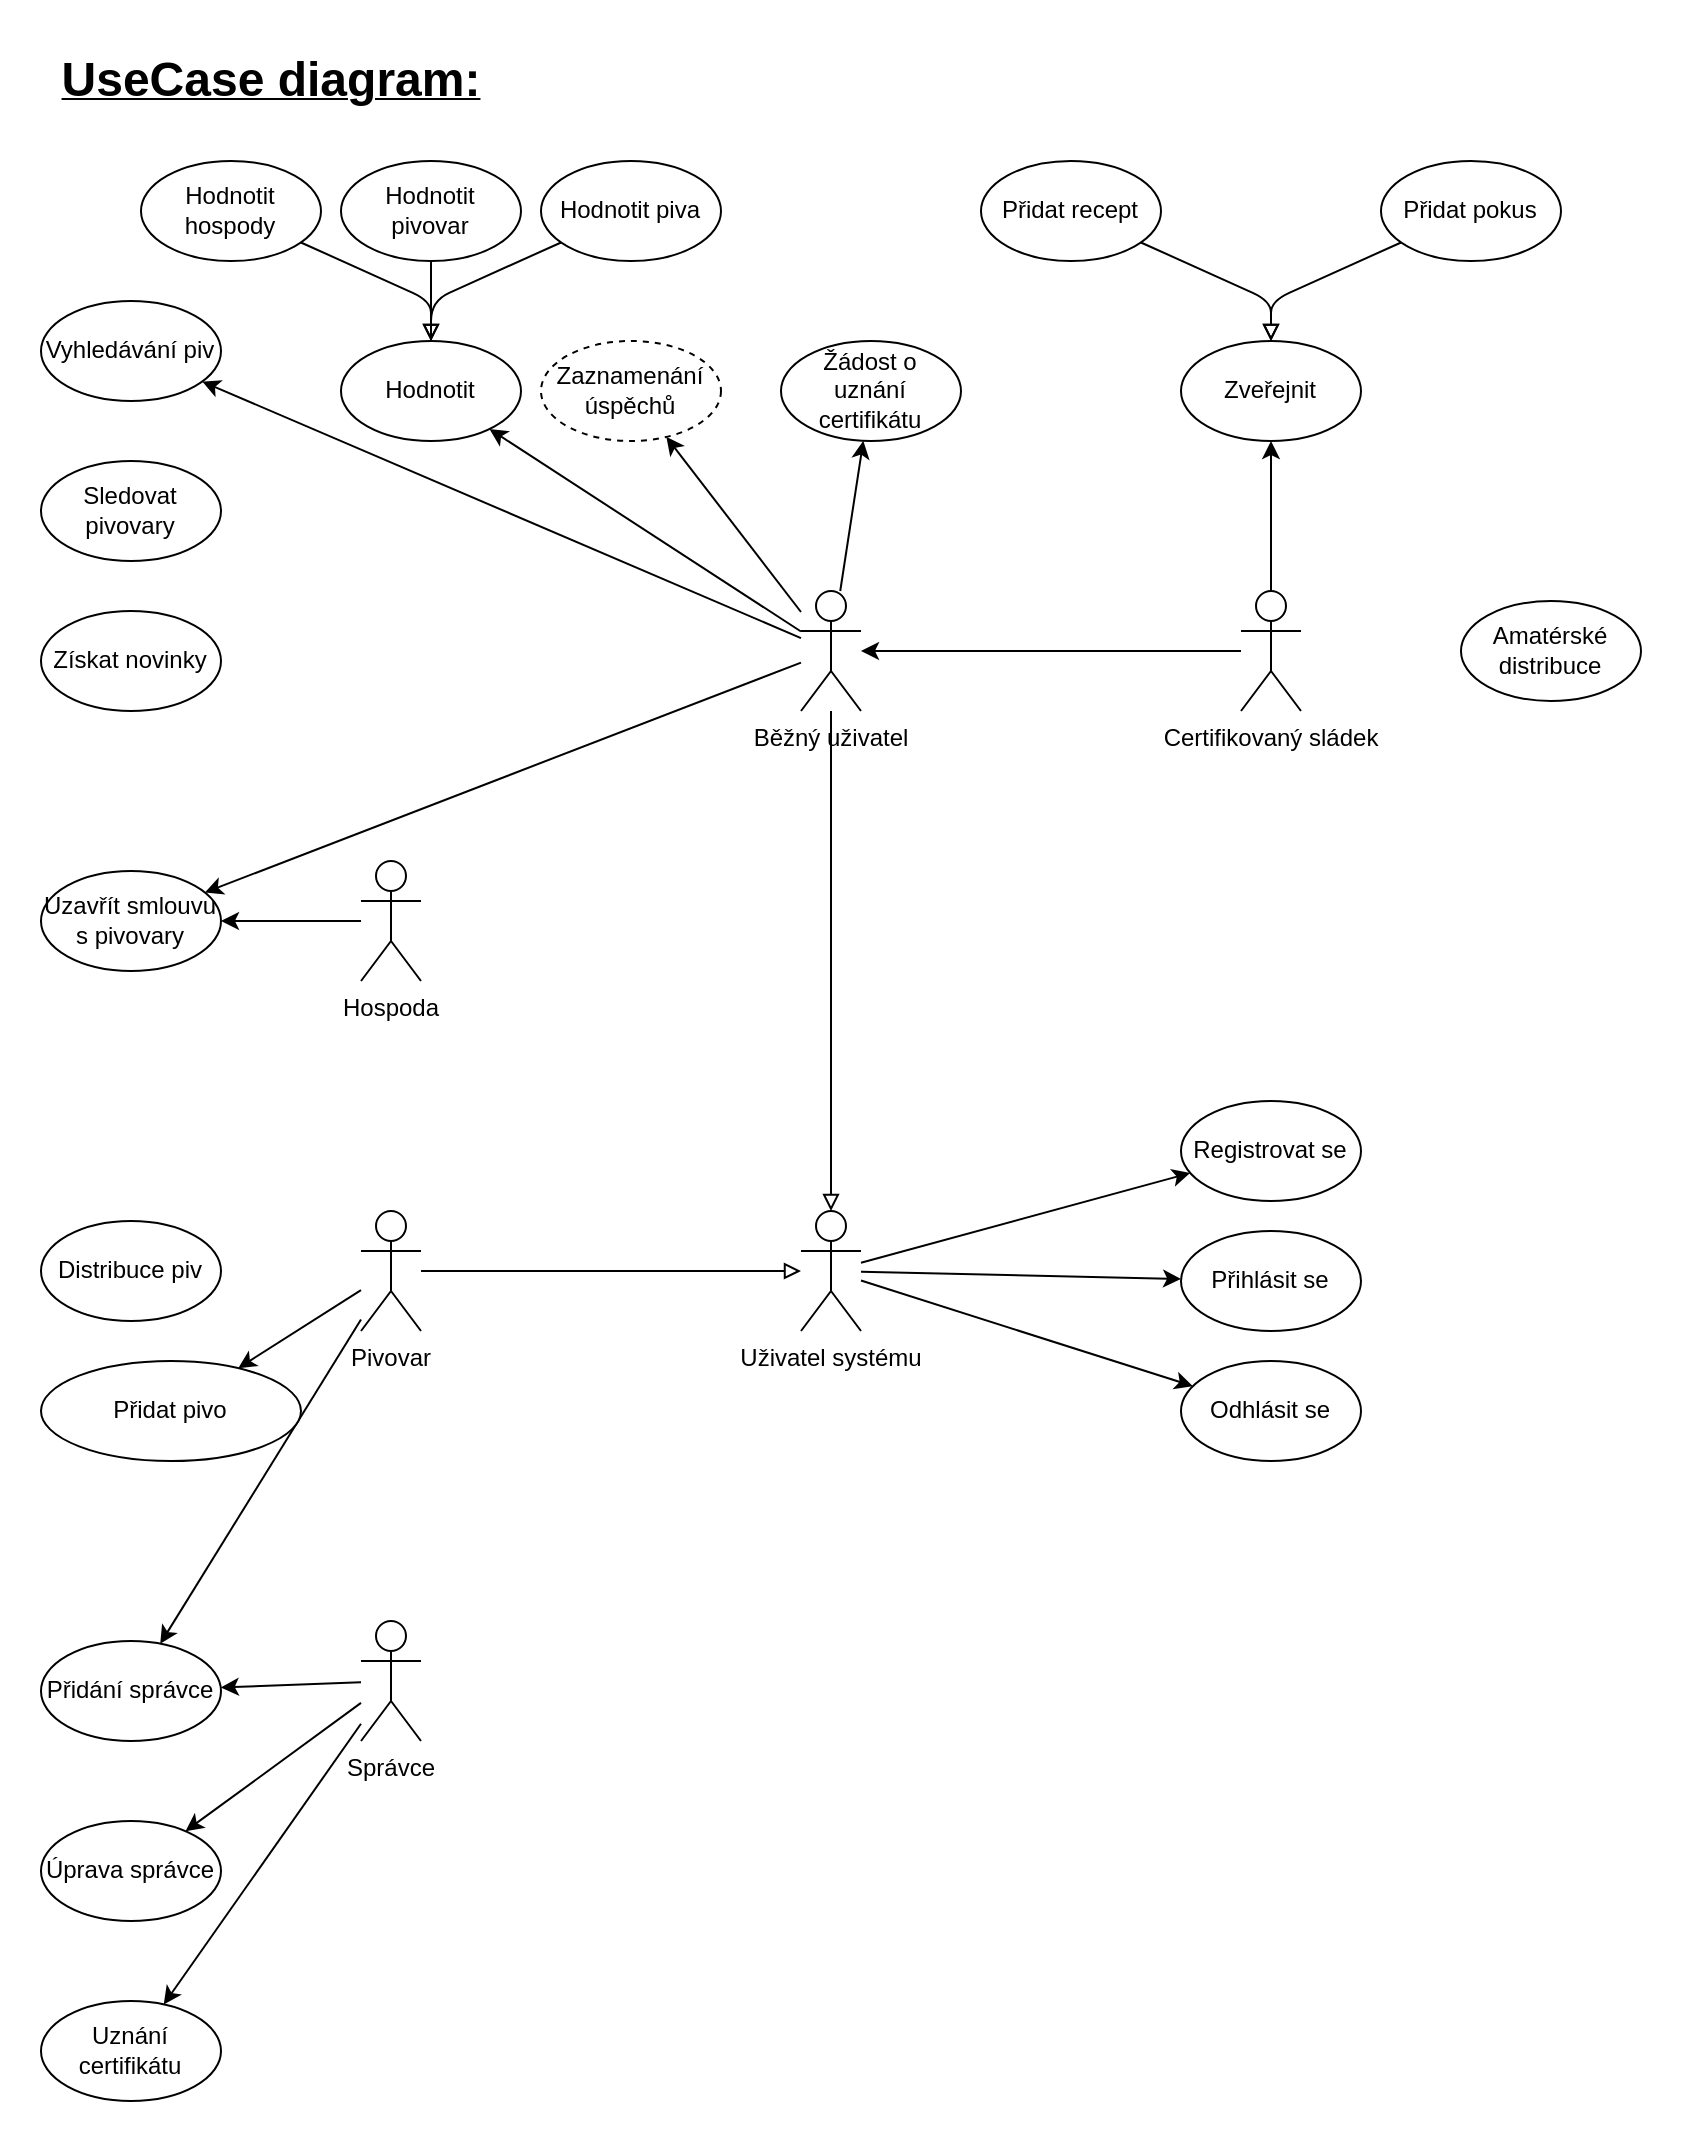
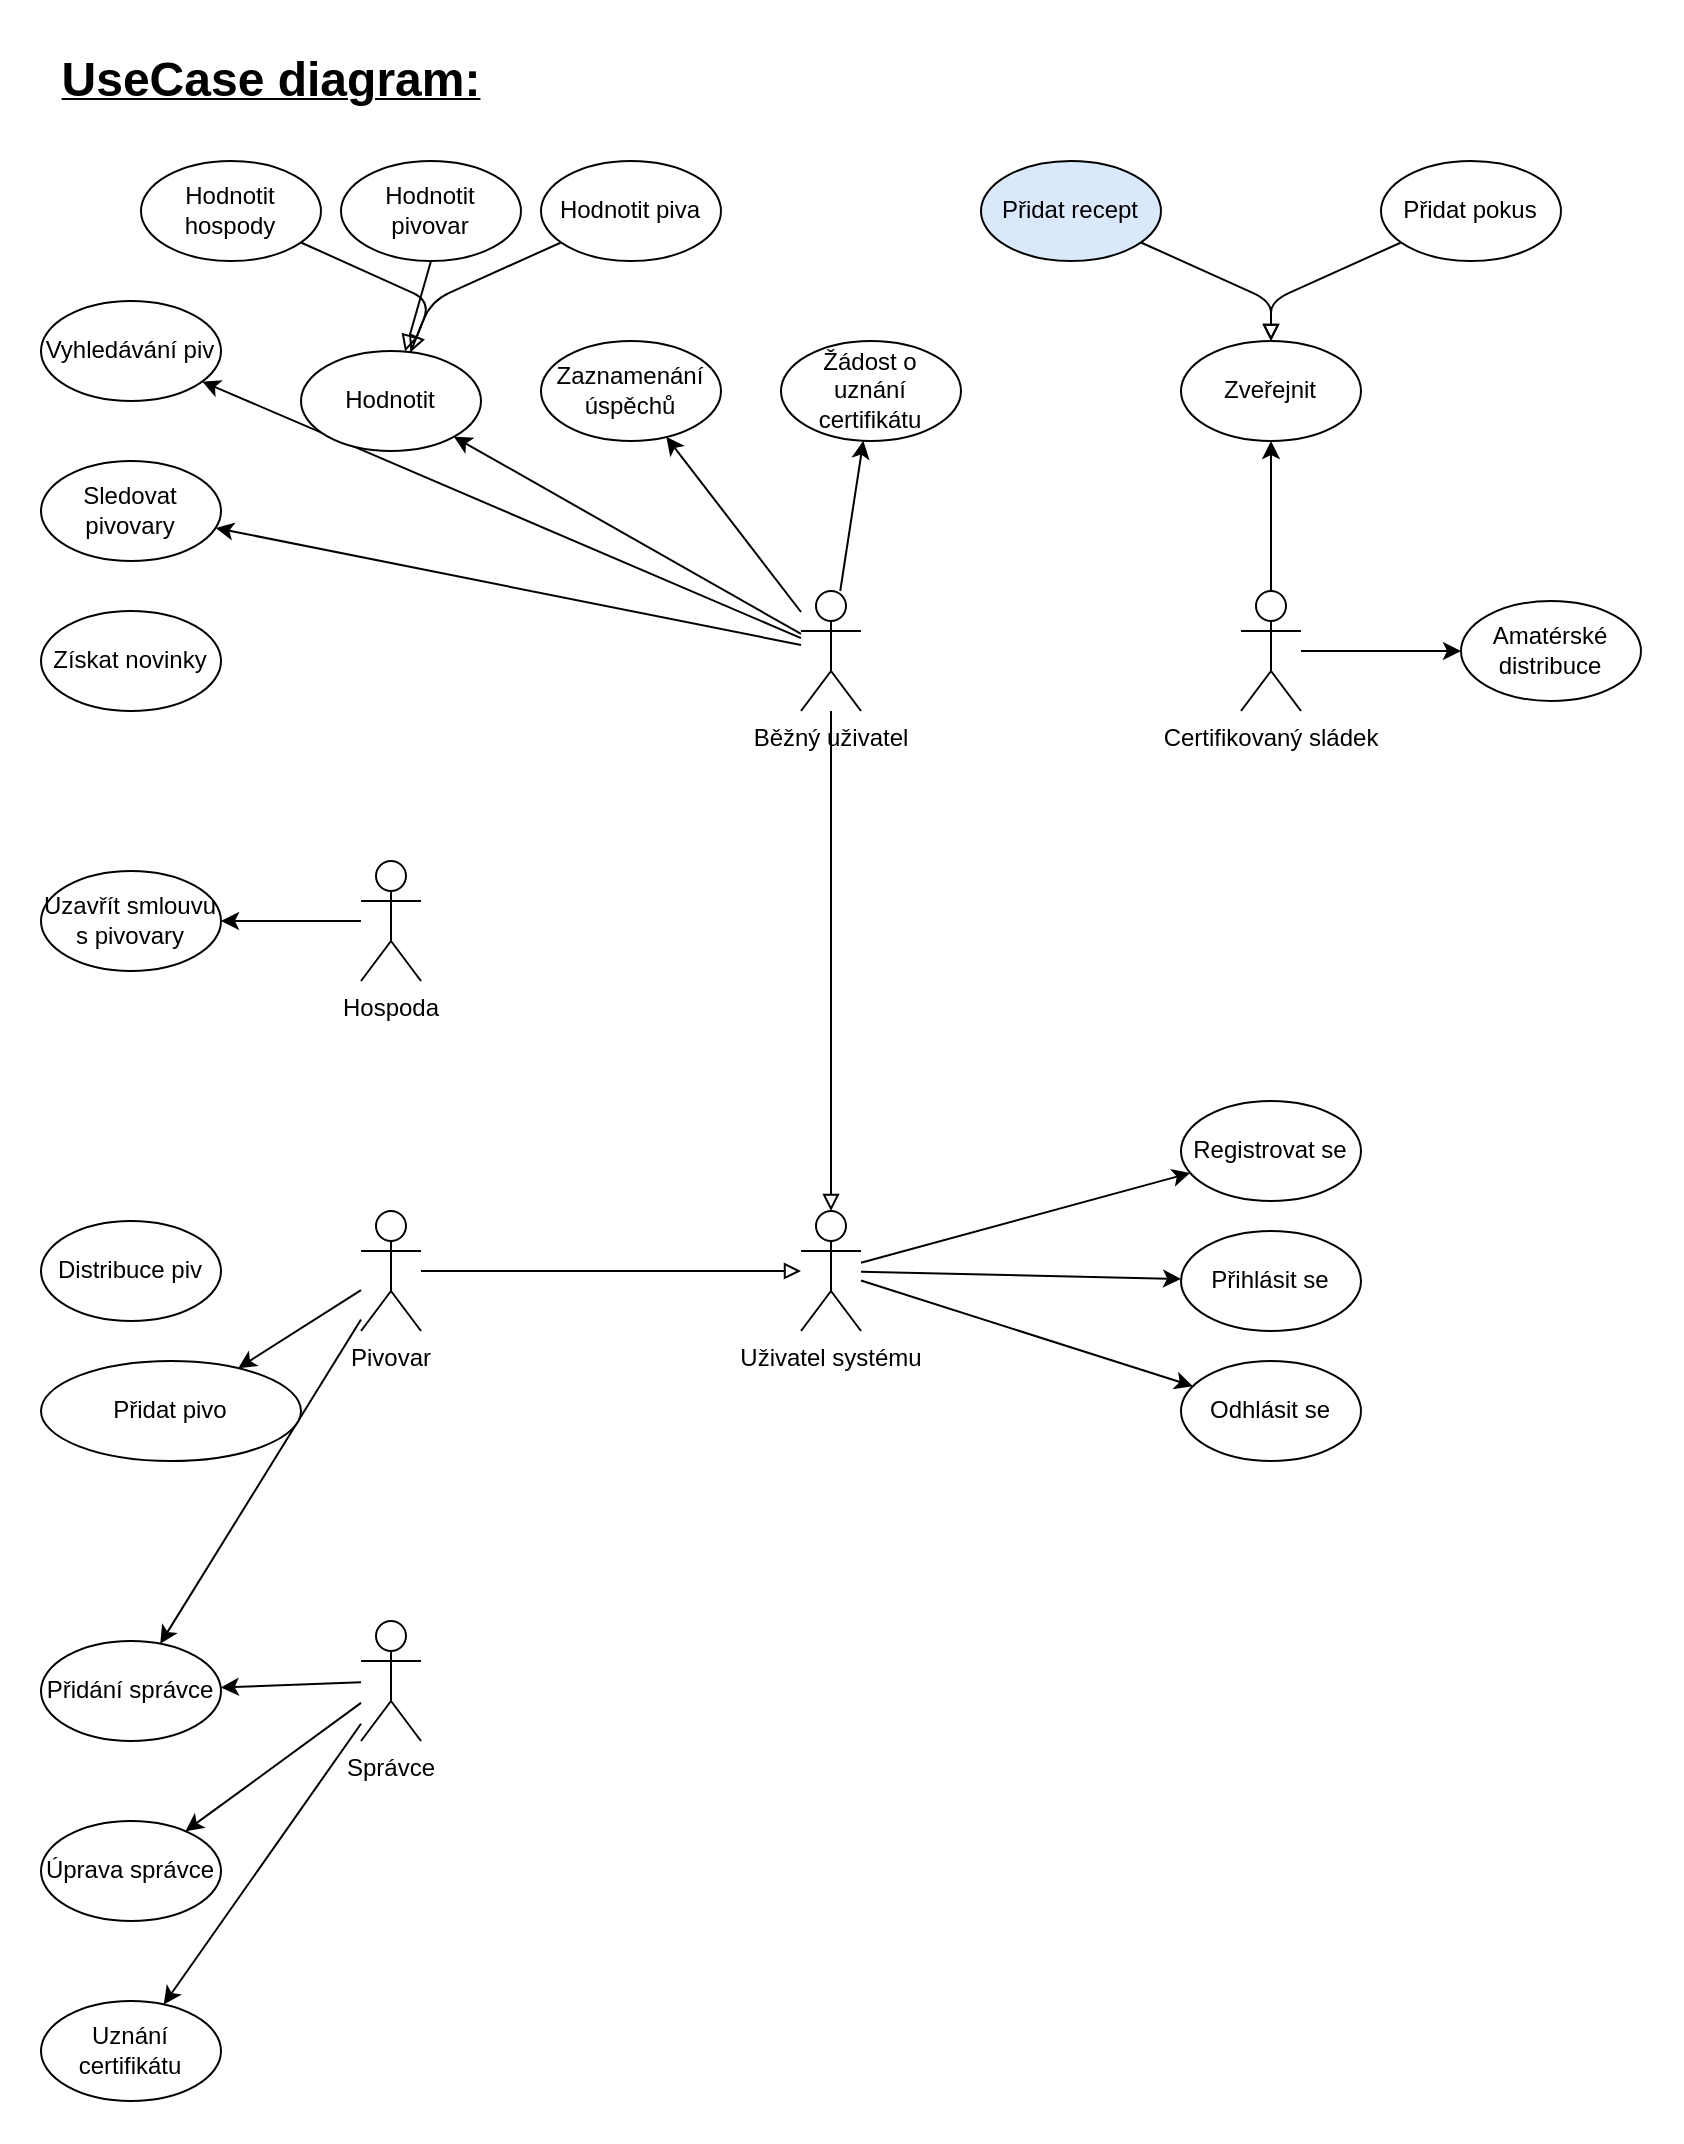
(1071, 211) -> (1071, 211)
(431, 391) -> (391, 401)
(631, 391) -> (631, 391)
(1058, 651) -> (1374, 651)
(509, 775) -> (515, 588)
